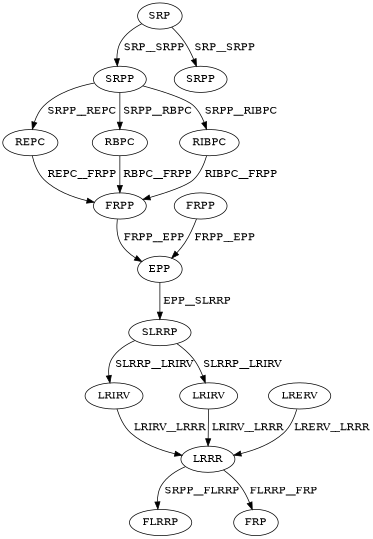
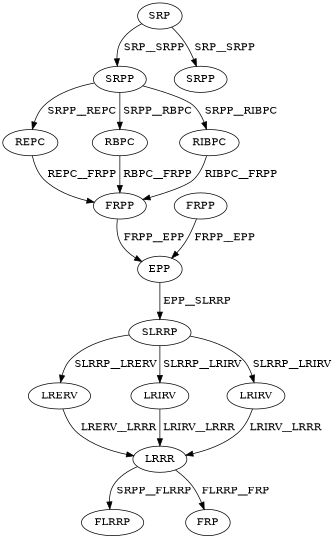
none -> (89, 346)
